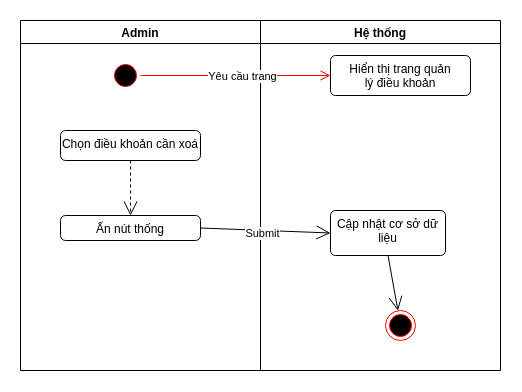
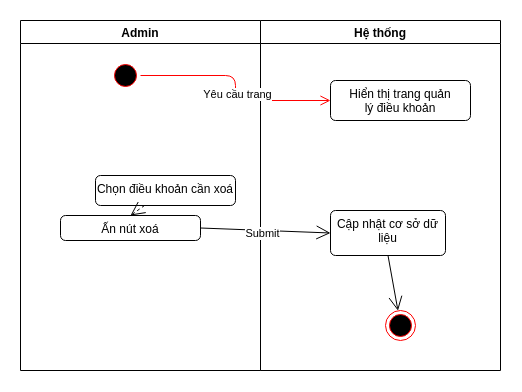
(401, 76) -> (401, 101)
(131, 146) -> (166, 191)
(131, 230) -> (131, 230)
